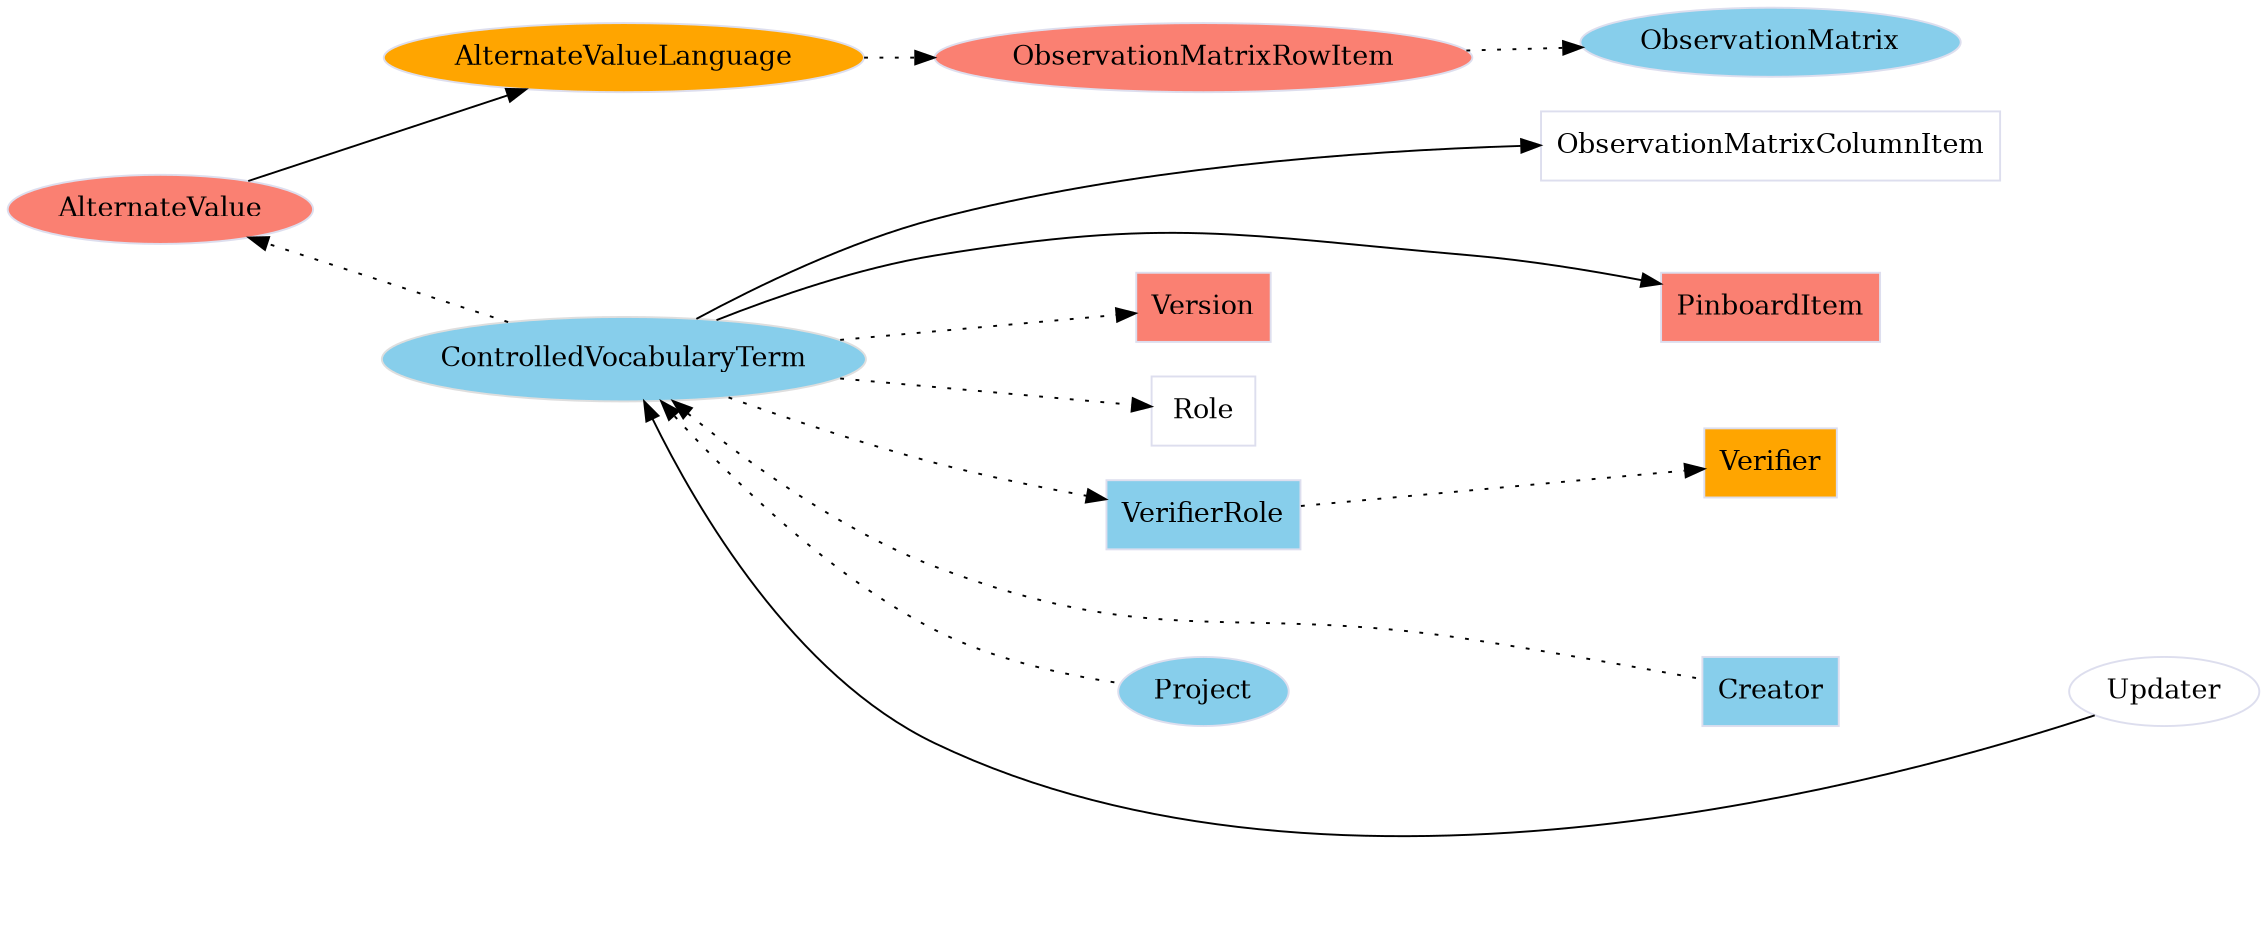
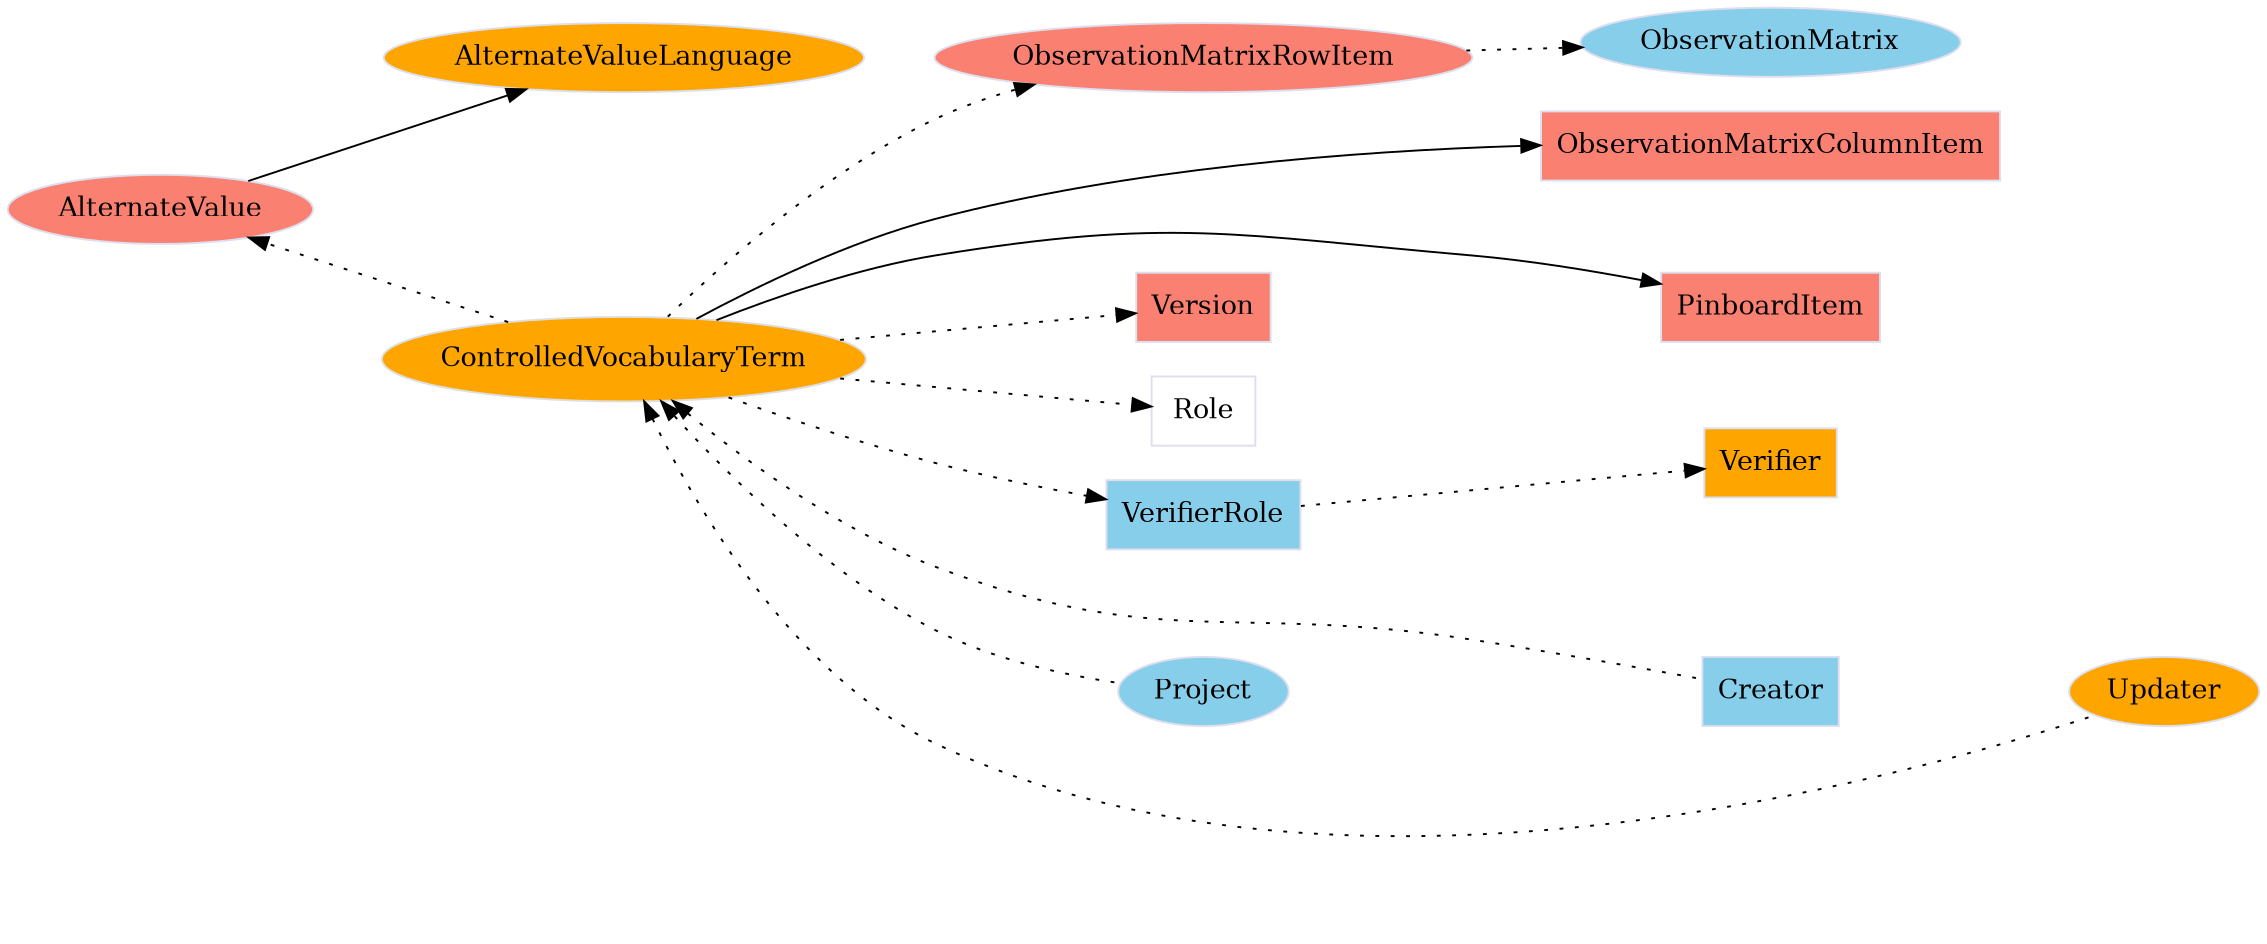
(890, 58) -> (829, 183)
(1771, 146) -> (1771, 146)
(624, 359) -> (624, 359)
(2164, 692) -> (2164, 692)
(1296, 831) -> (1296, 831)
